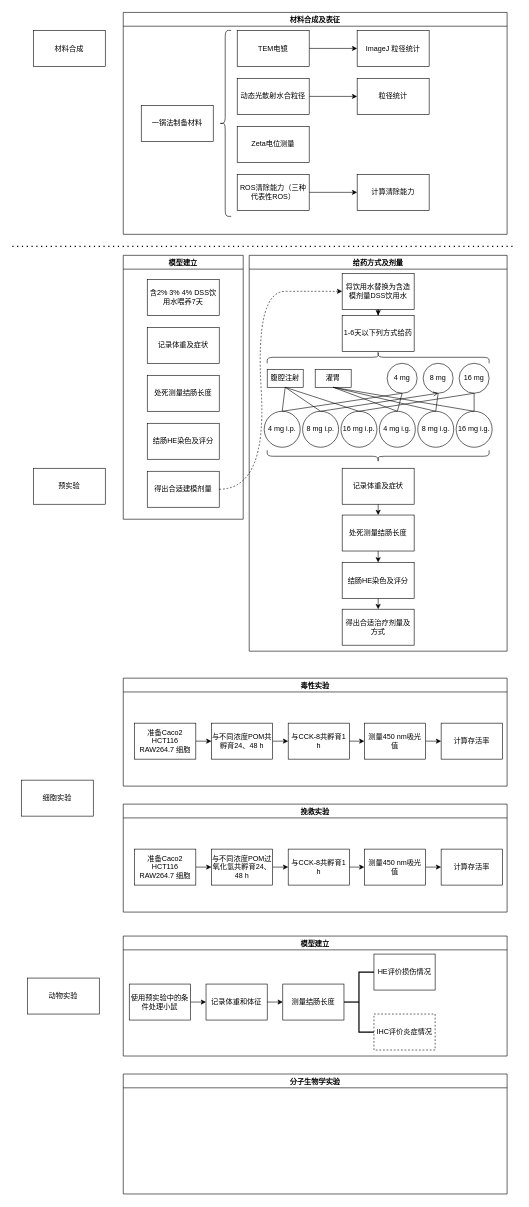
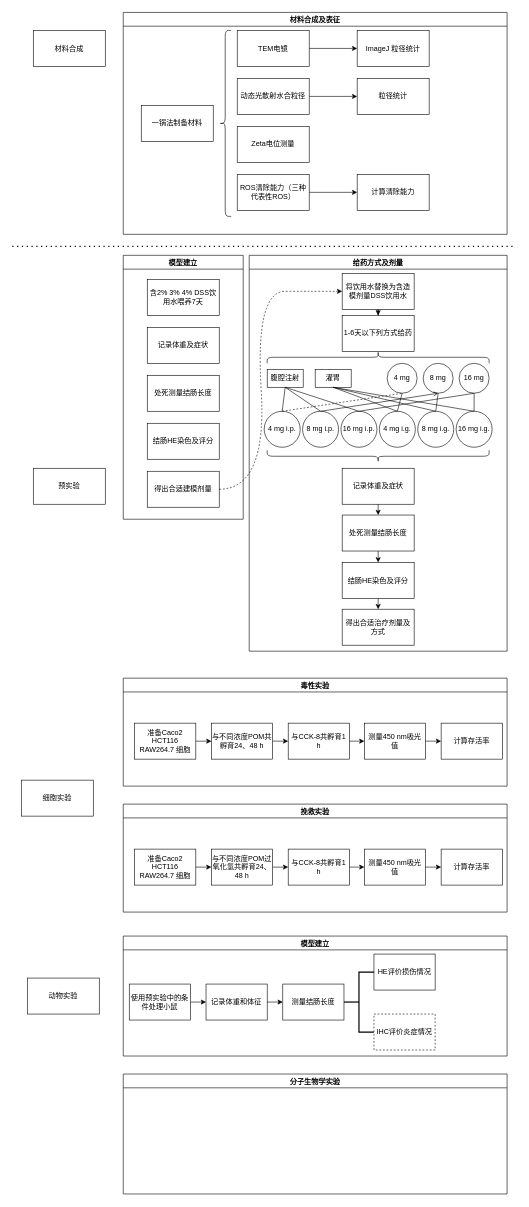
(322, 405) -> (322, 405)
